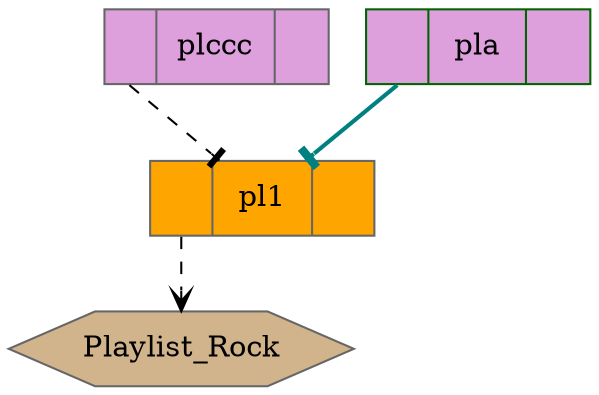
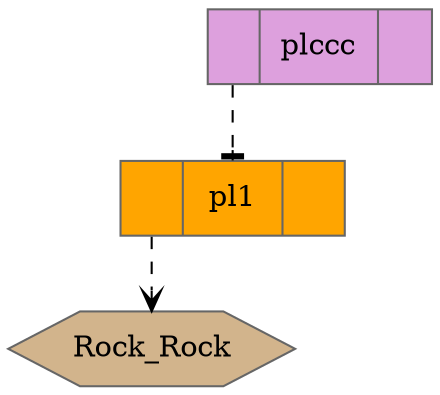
(478, 47) -> none
(181, 349) -> (152, 349)
